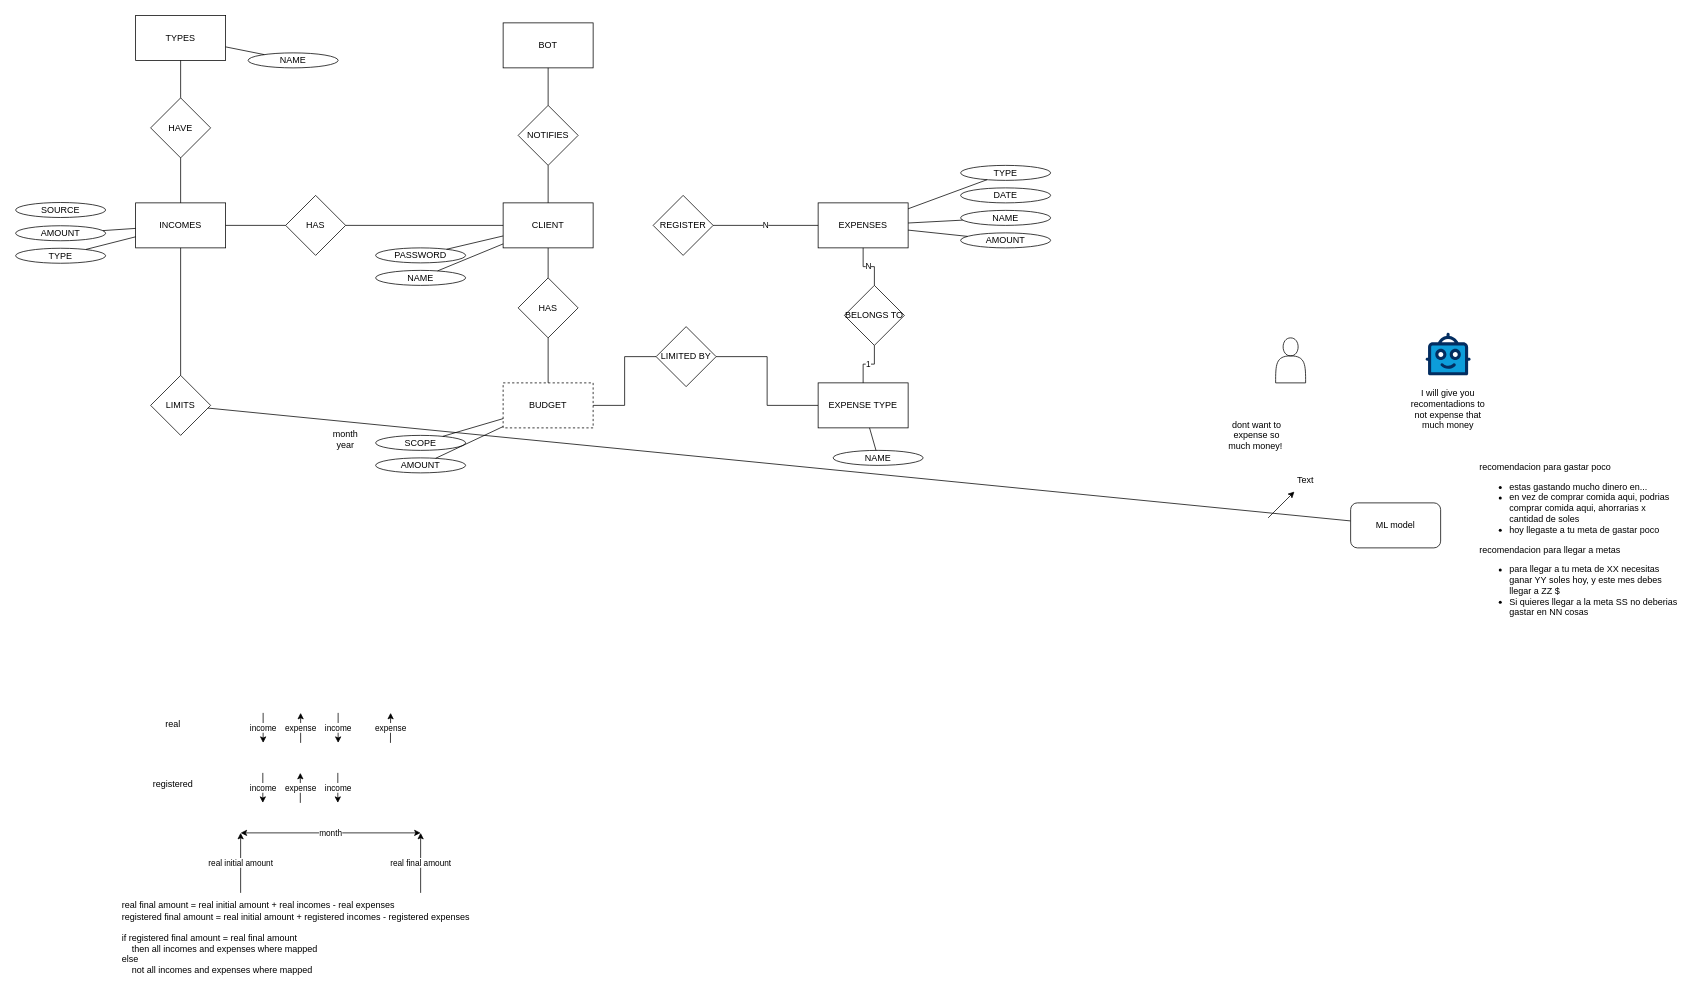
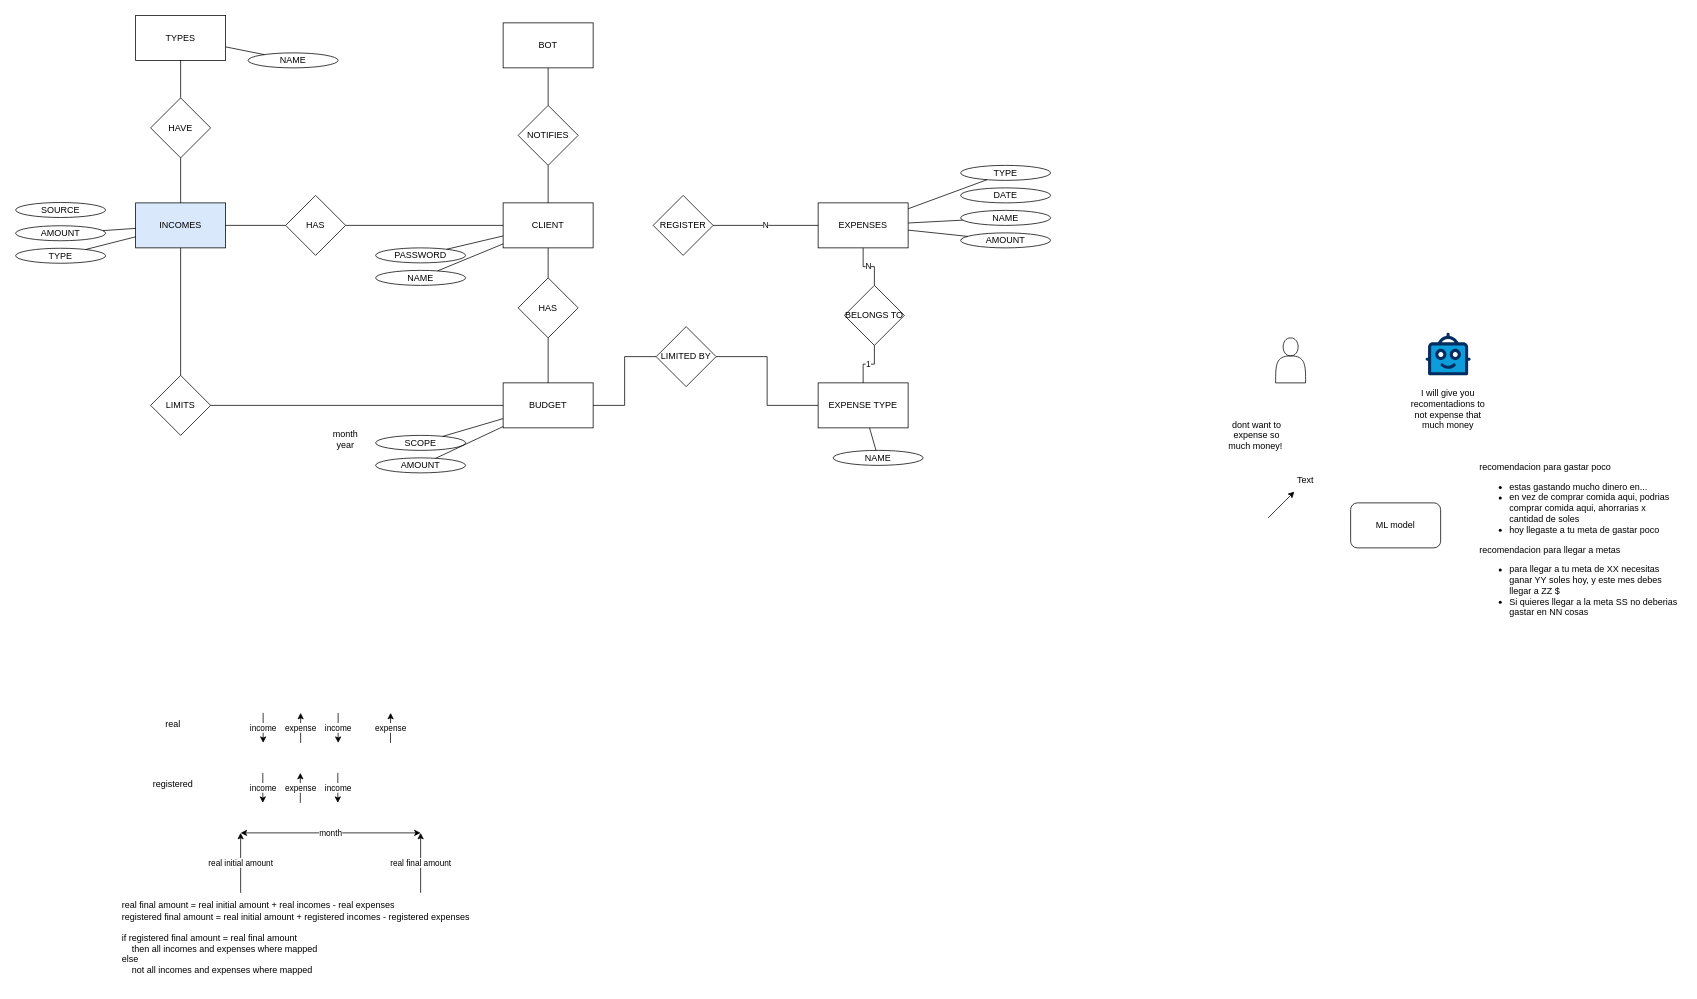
(180, 225) -> (180, 225)
(548, 405) -> (548, 405)
(779, 465) -> (357, 405)
